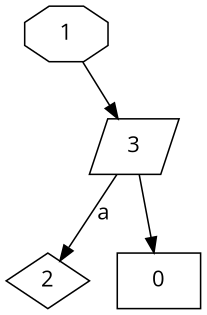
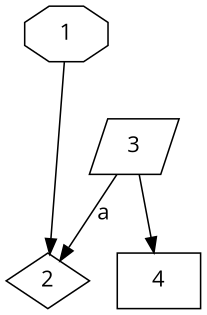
(96, 84) -> (58, 150)
(159, 281) -> (159, 281)
